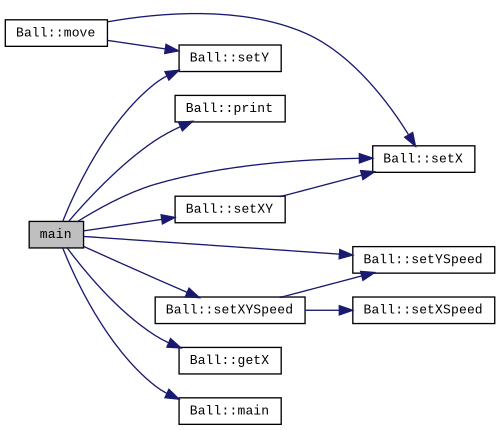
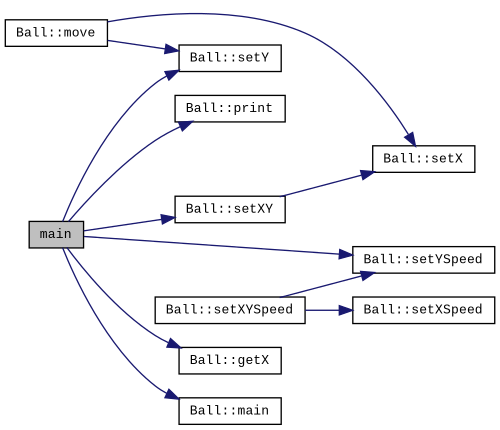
(213, 171) -> none
(135, 270) -> none
